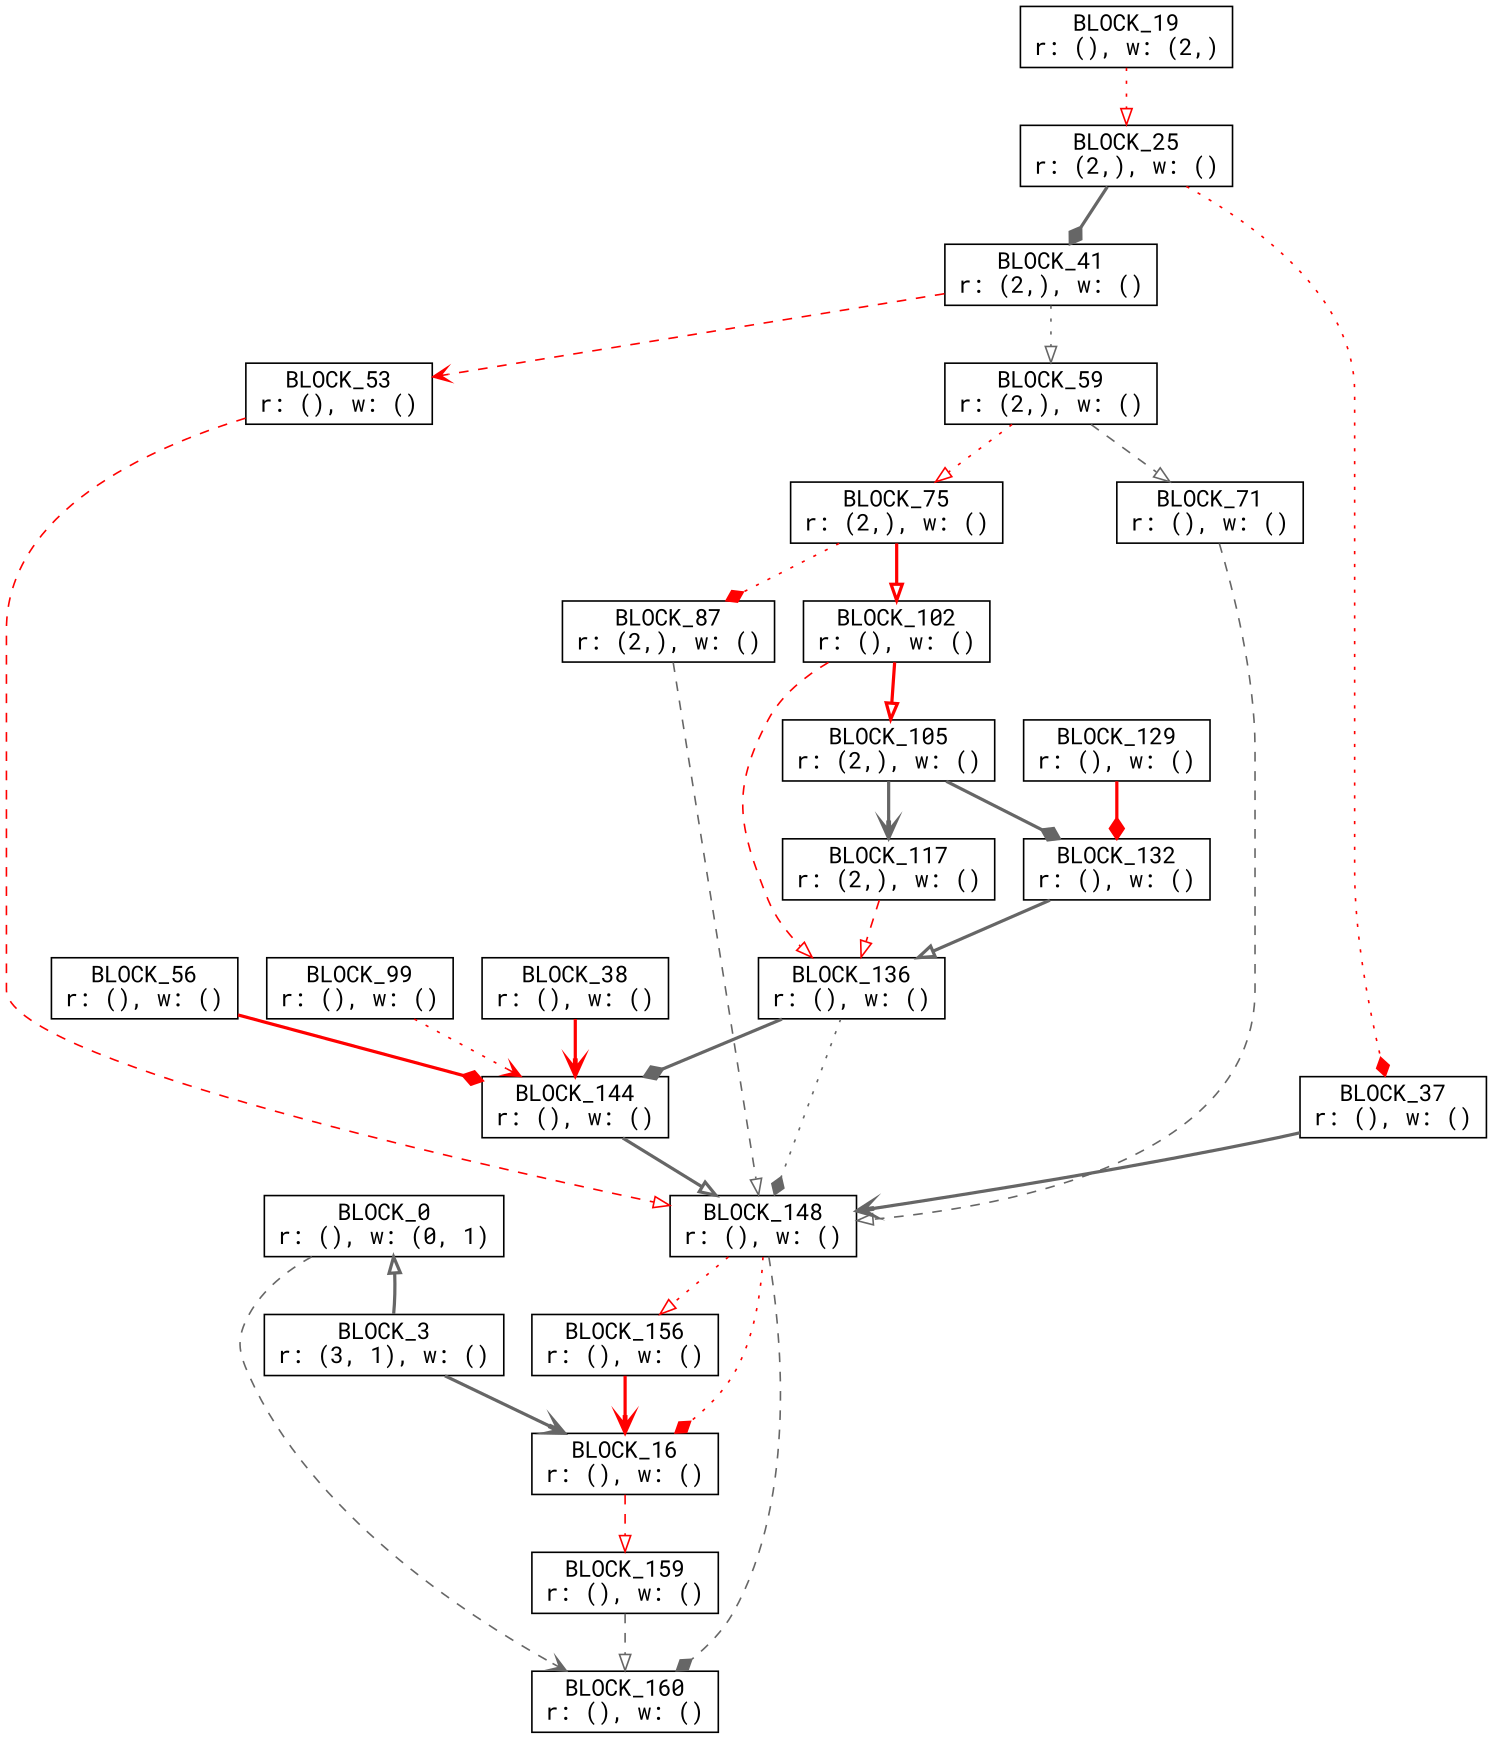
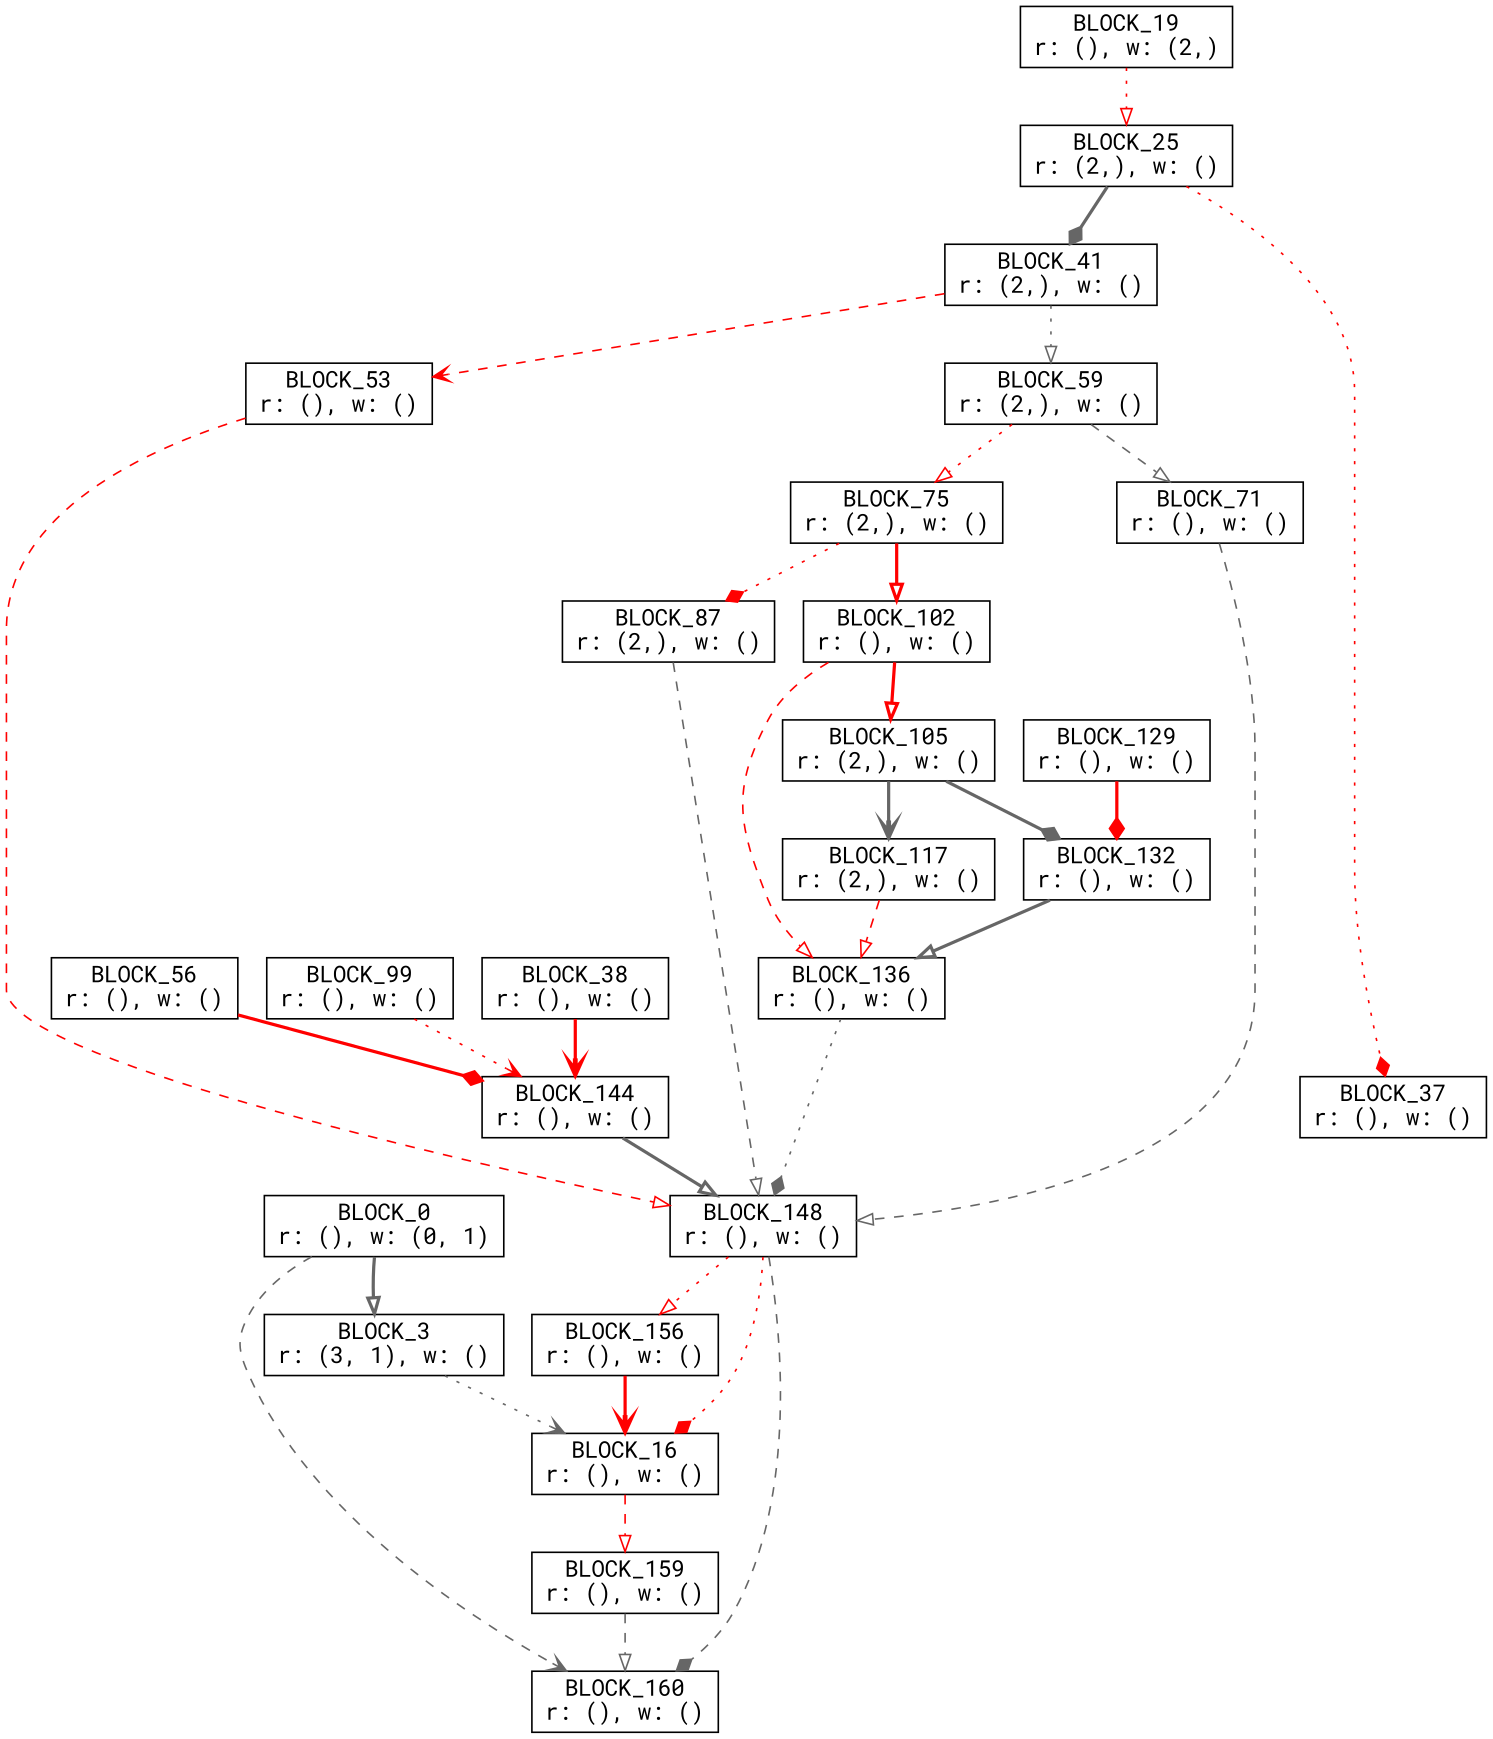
(722, 1044) -> none
(1140, 1164) -> none
(395, 1294) -> (373, 1277)
(497, 1401) -> (497, 1401)
